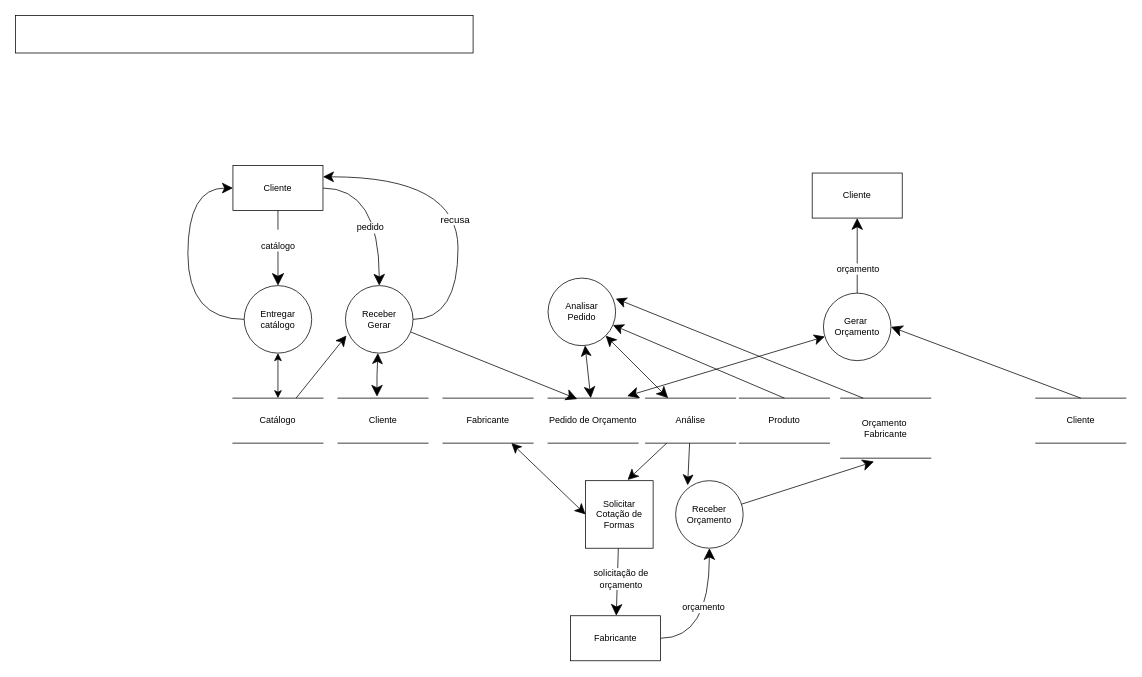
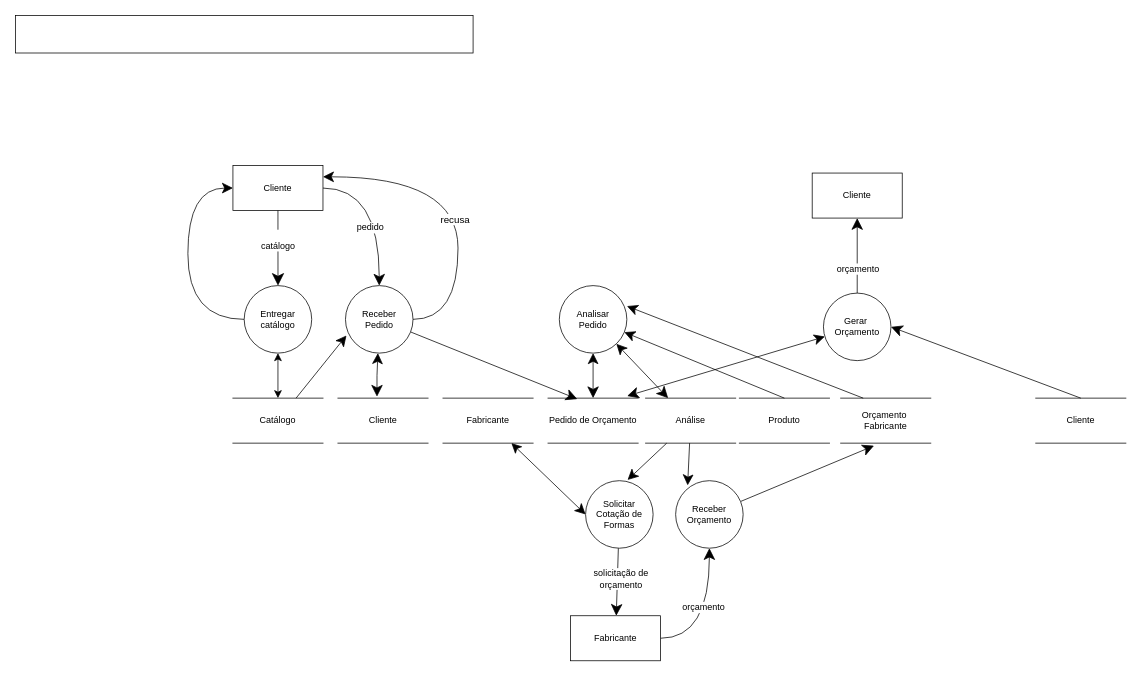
(582, 312) -> (593, 319)
(379, 319) -> (379, 319)
(885, 428) -> (885, 420)
(619, 514) -> (619, 514)
